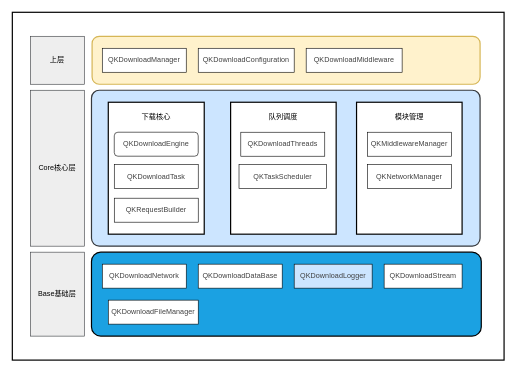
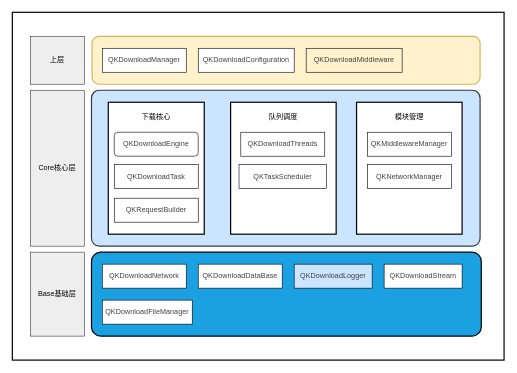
(354, 60) -> (354, 60)
(153, 312) -> (147, 312)
